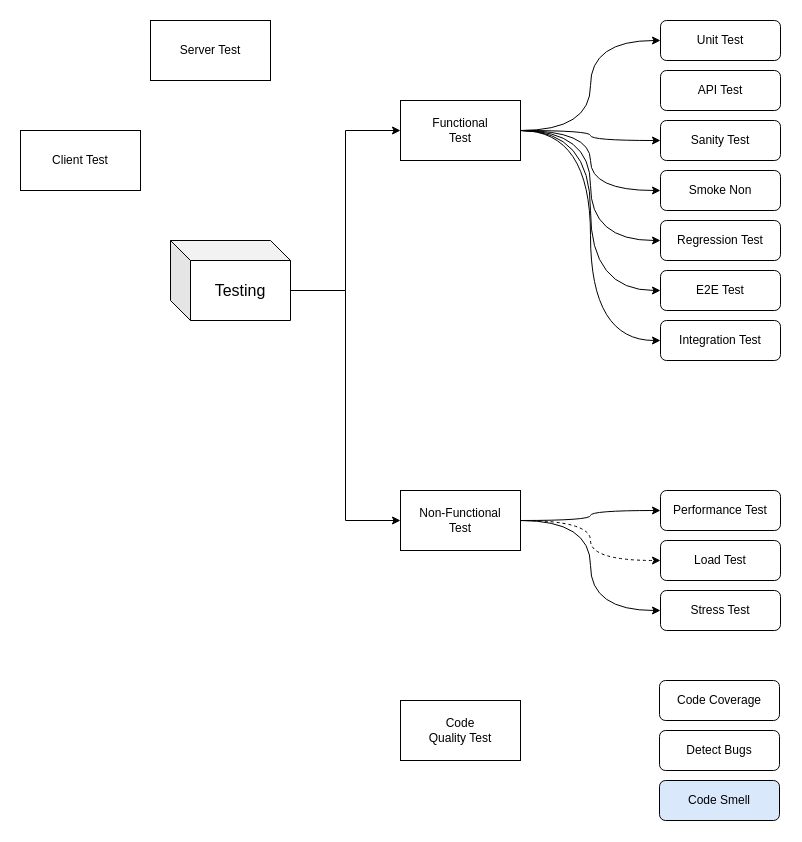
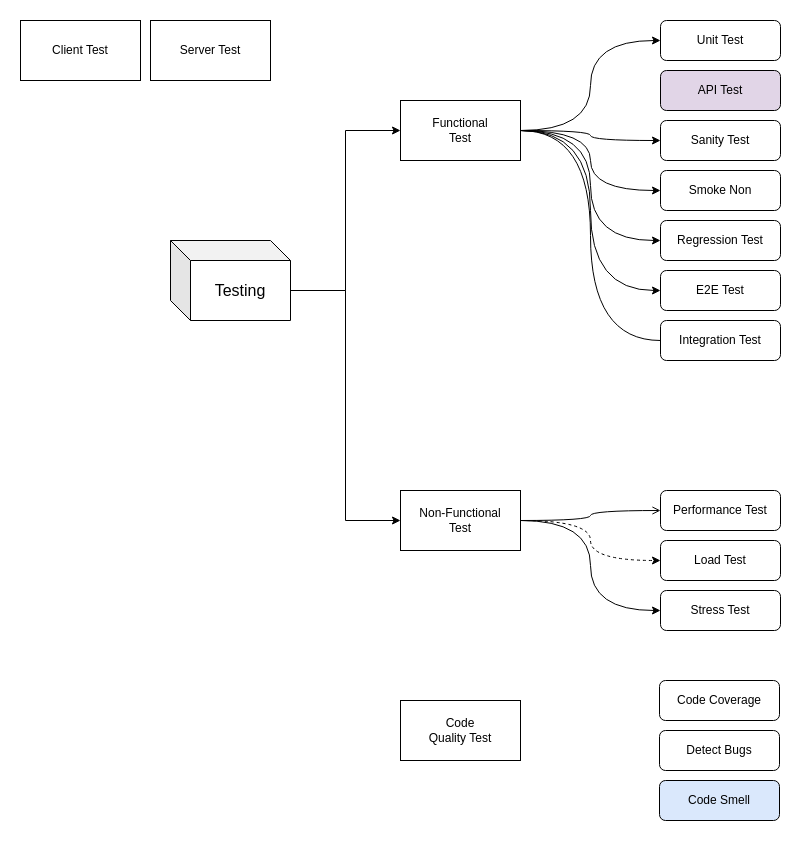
(721, 91) -> (721, 91)
(81, 161) -> (81, 51)
(614, 324) -> (617, 324)
(652, 511) -> (653, 511)
